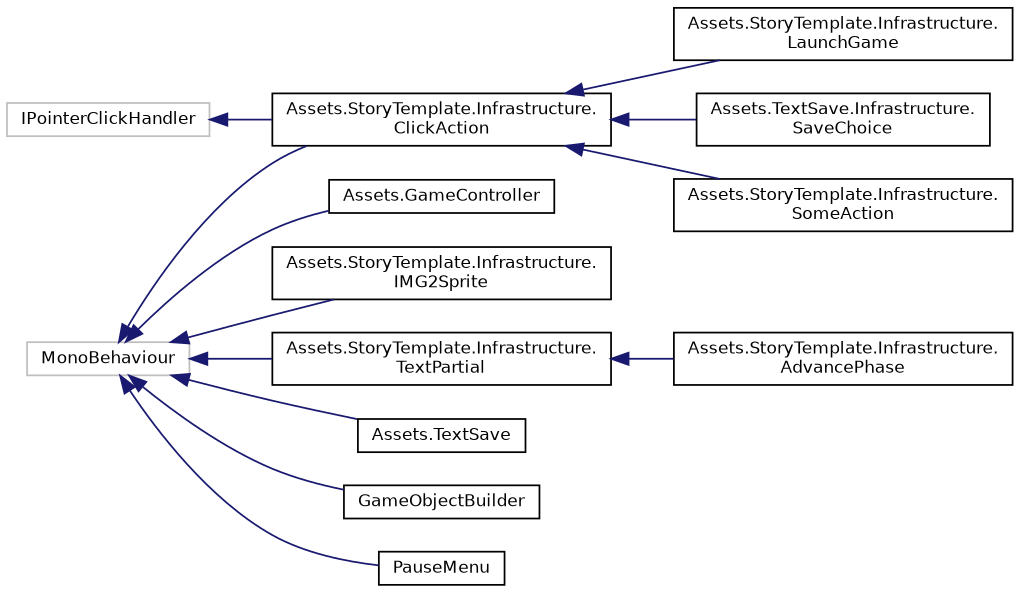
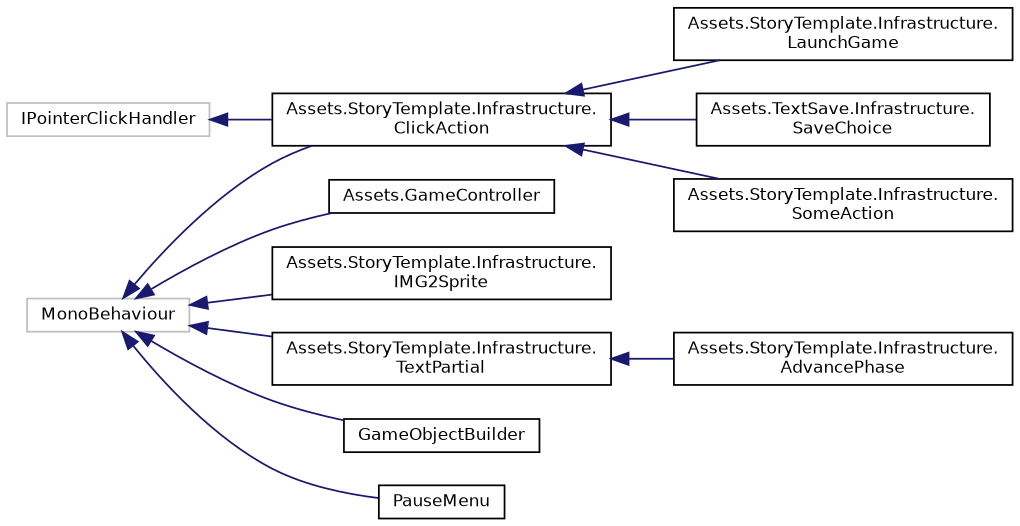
(442, 436) -> none
